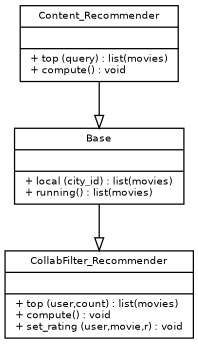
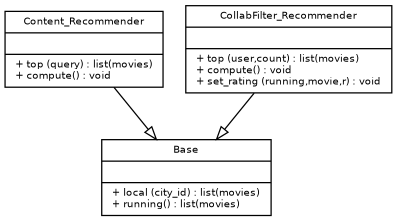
(99, 221) -> (239, 111)
(99, 327) -> (289, 82)
